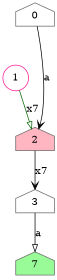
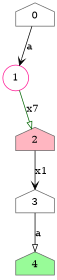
(43, 74) -> (27, 42)
(41, 171) -> (41, 171)
(35, 265) -> (35, 265)
